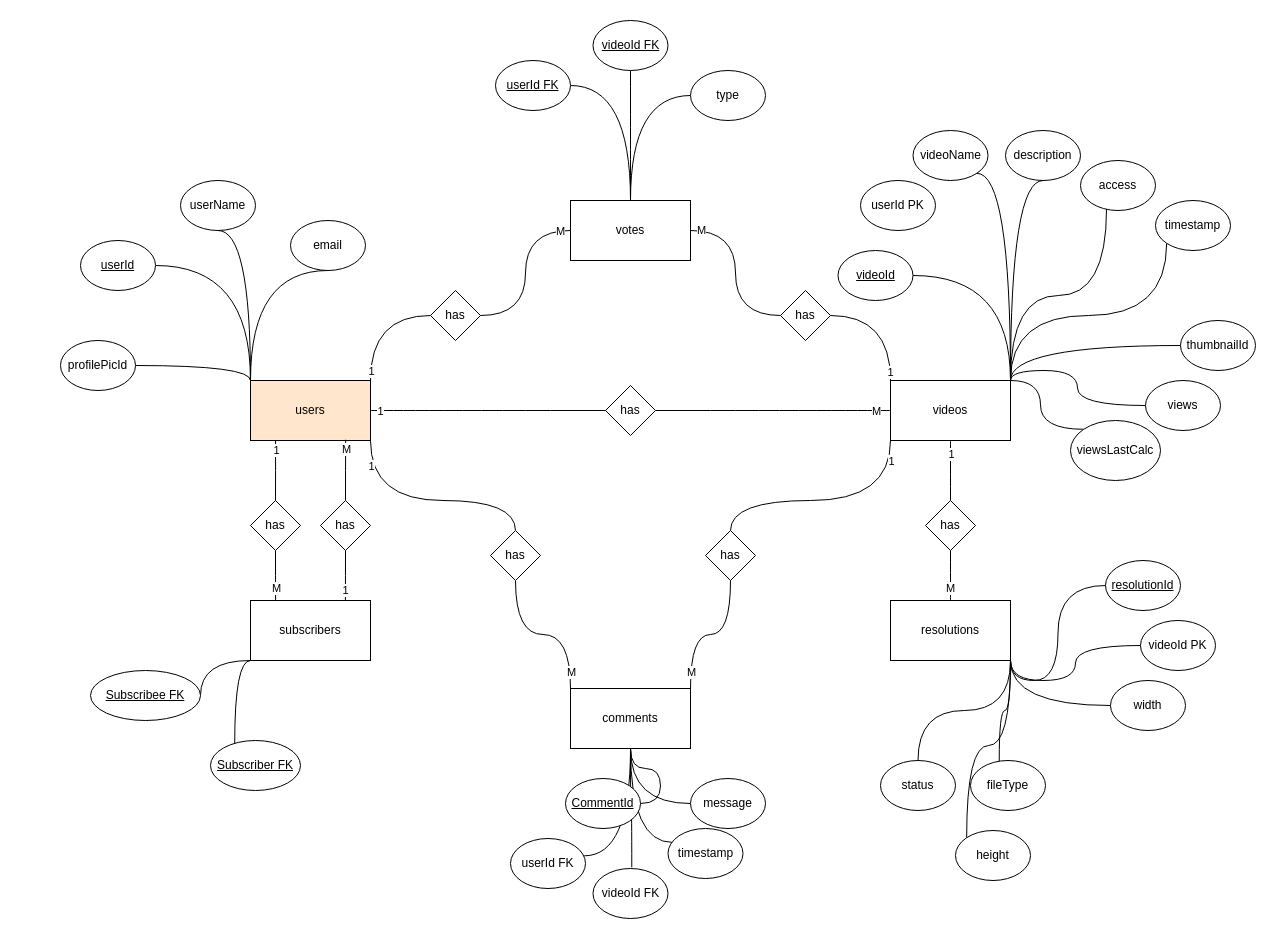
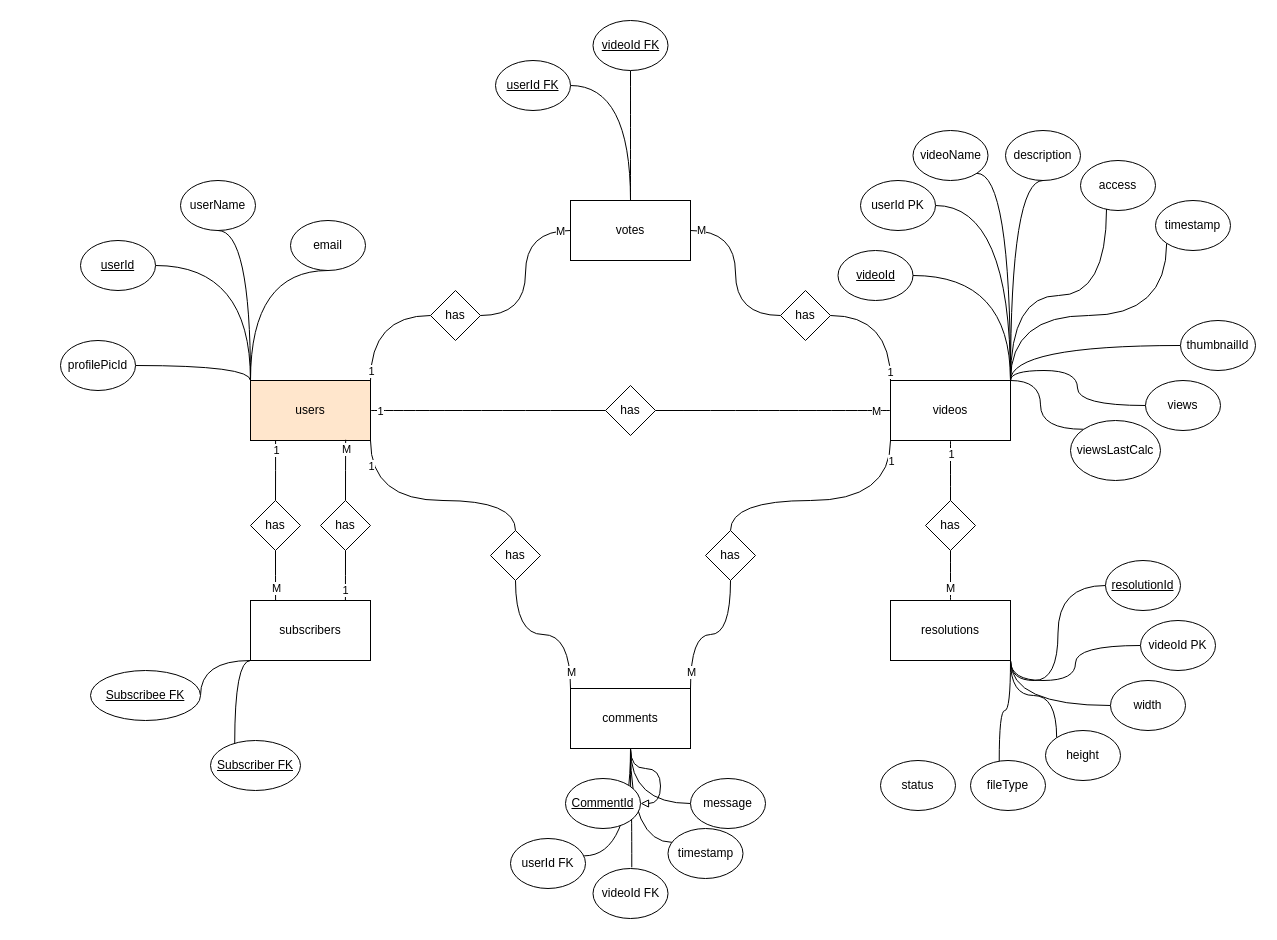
(728, 96) -> none
(645, 124) -> none
none -> (993, 253)
(954, 711) -> none
(652, 801) -> (657, 800)
(993, 856) -> (1083, 756)
